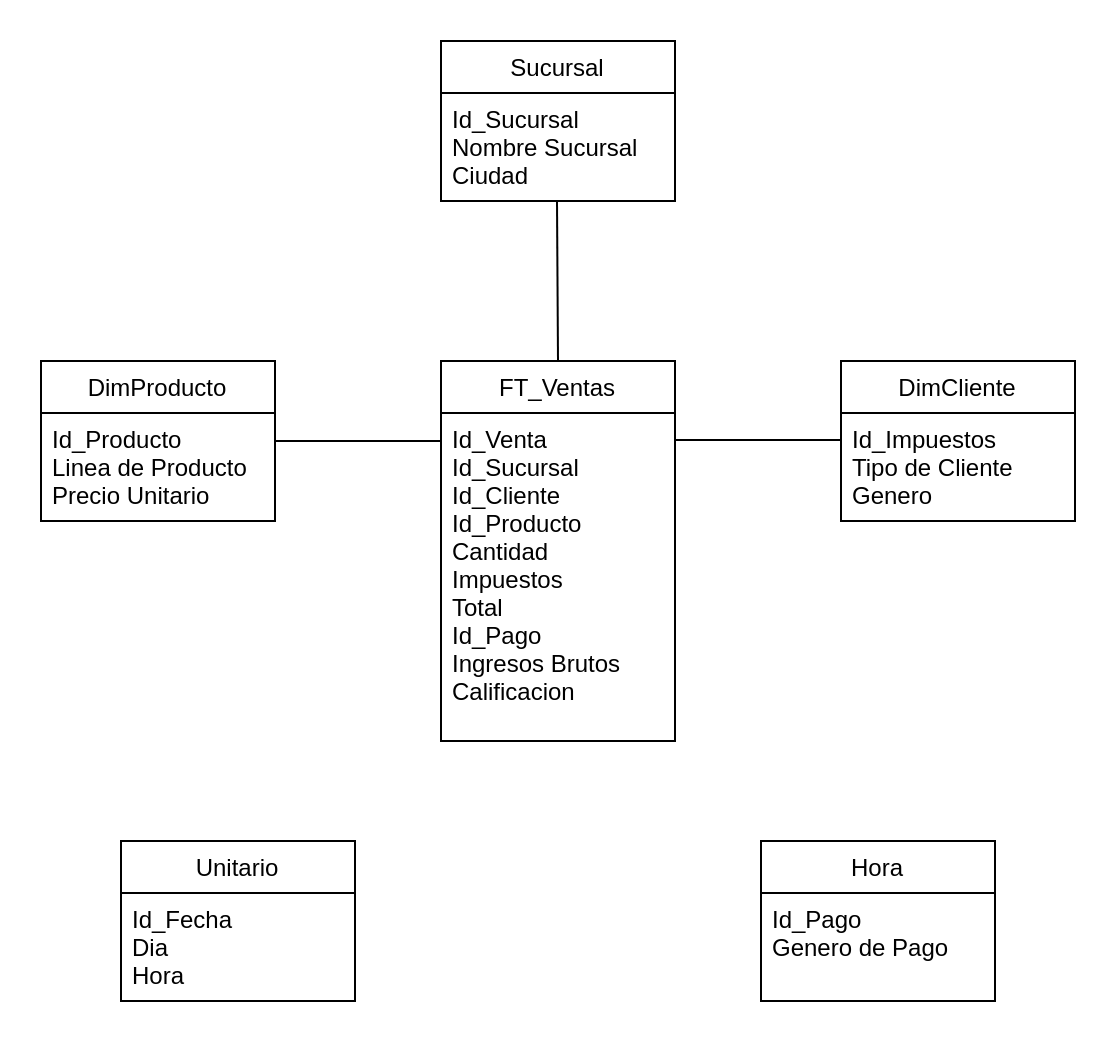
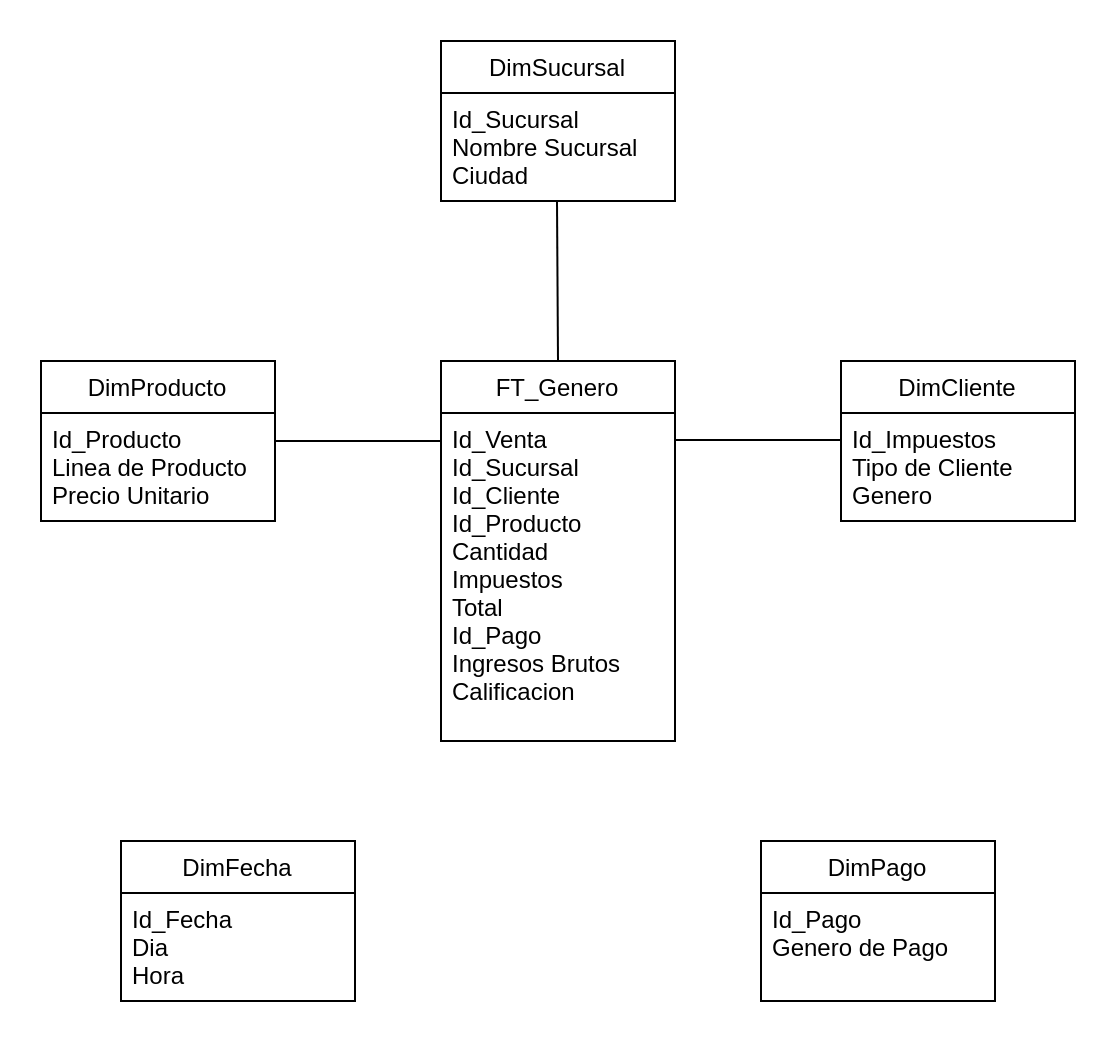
(557, 68) -> (557, 68)
(557, 388) -> (557, 388)
(237, 868) -> (237, 868)
(877, 868) -> (877, 868)
